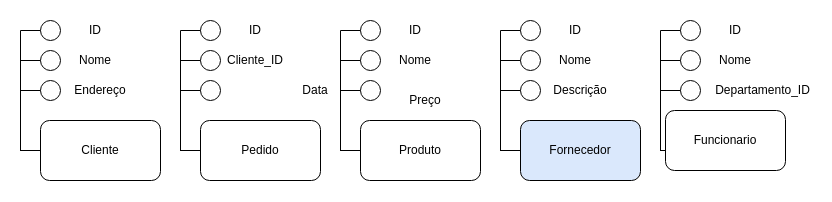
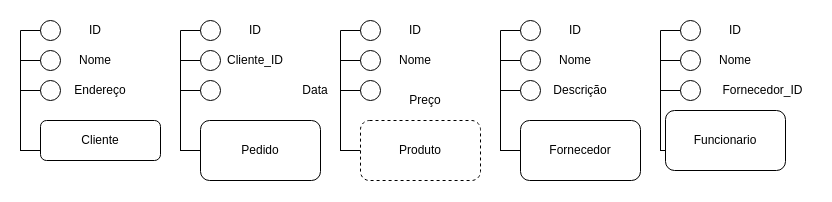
(763, 91) -> (763, 91)
(101, 151) -> (101, 141)
(421, 151) -> (421, 151)
(581, 151) -> (581, 151)
